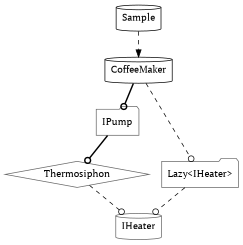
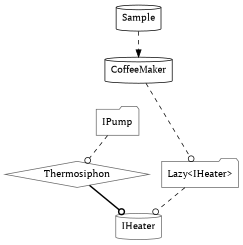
(129, 94) -> none
(99, 147) -> (99, 147)
(104, 198) -> (104, 198)
